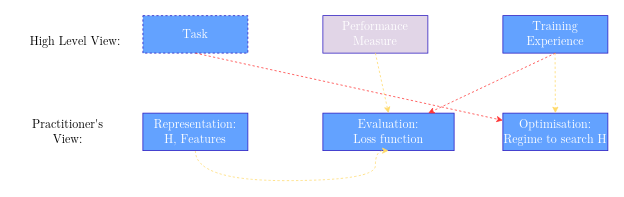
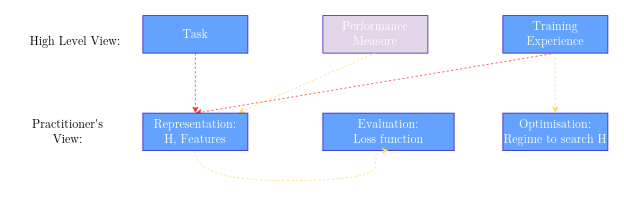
(195, 34) -> (195, 34)
(381, 80) -> (323, 76)
(493, 82) -> (409, 77)
(354, 88) -> (195, 80)
